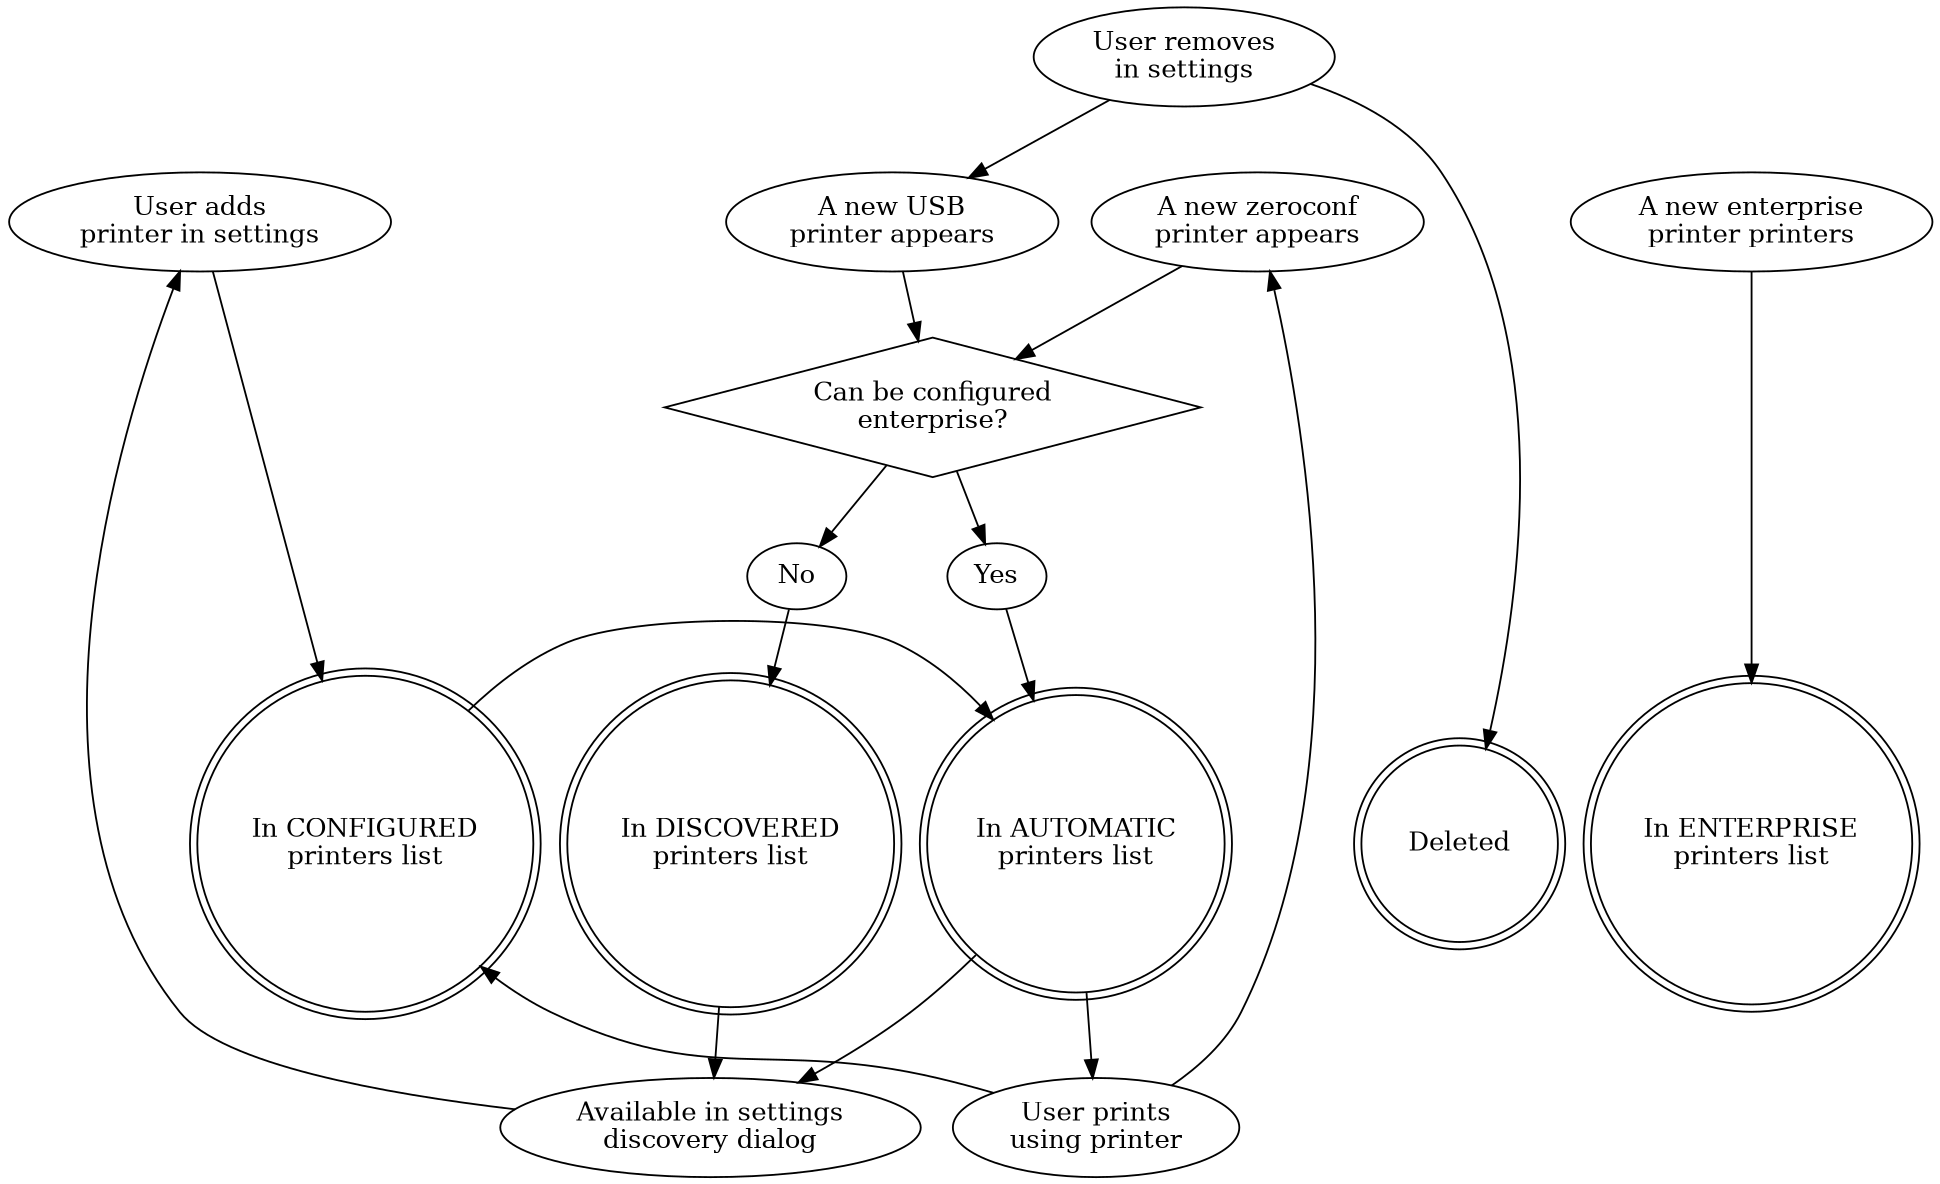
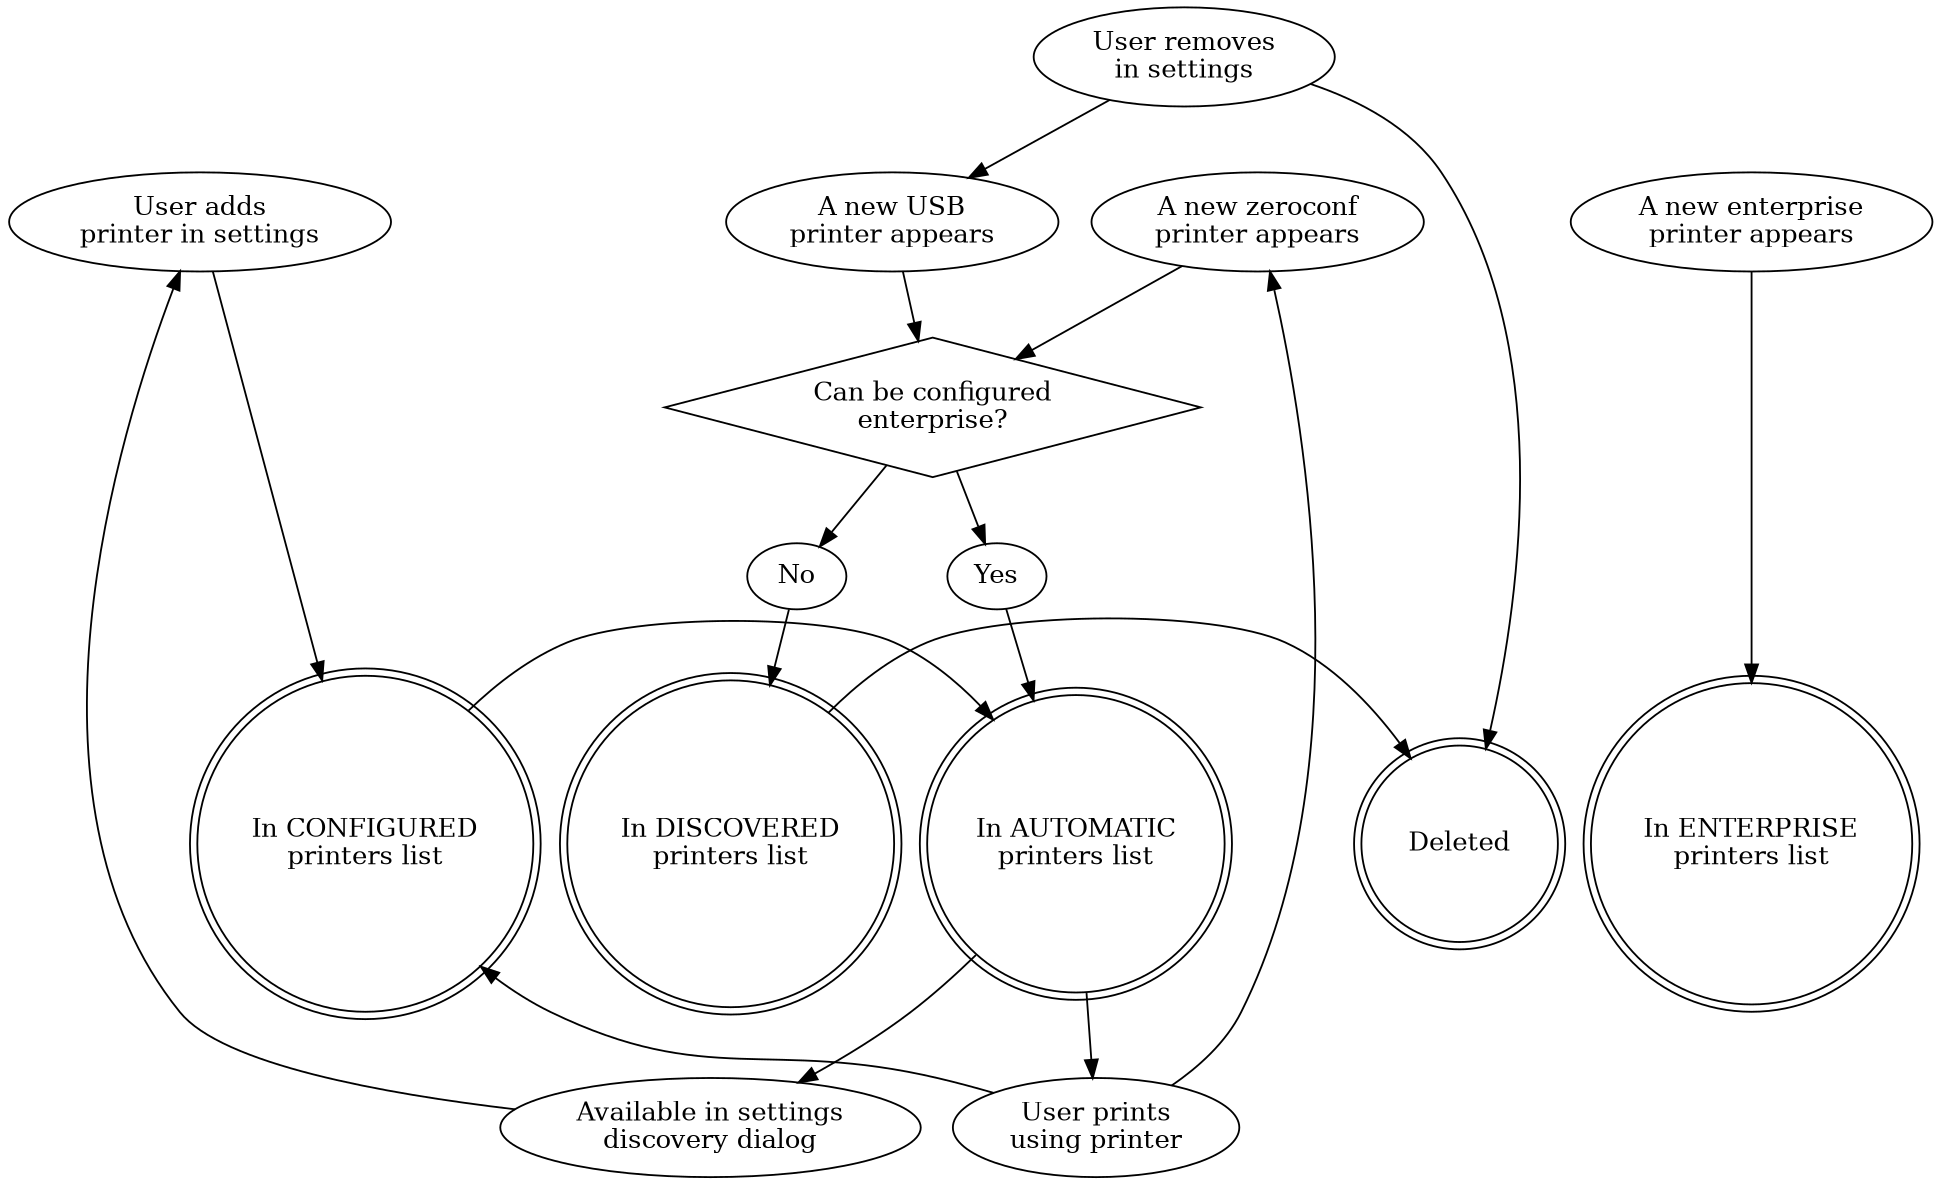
(1752, 222) -> (1752, 222)
(717, 1033) -> (1122, 619)
